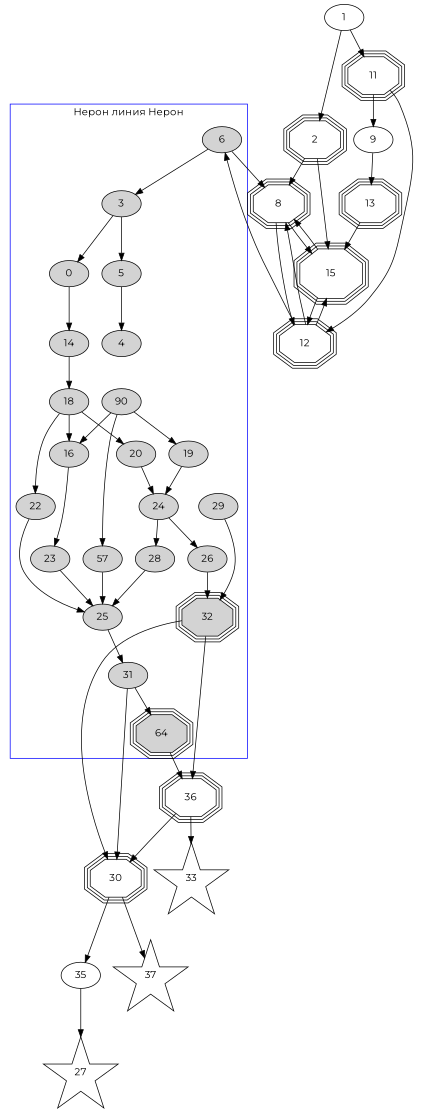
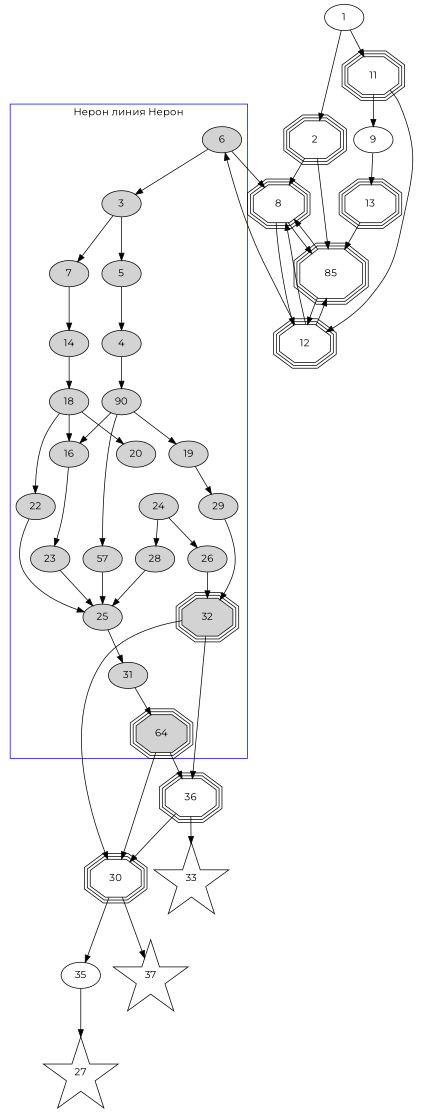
(69, 274) -> (69, 274)
(331, 274) -> (331, 274)
none -> (122, 369)
(146, 477) -> none
(175, 477) -> (202, 477)
(122, 770) -> (140, 802)
